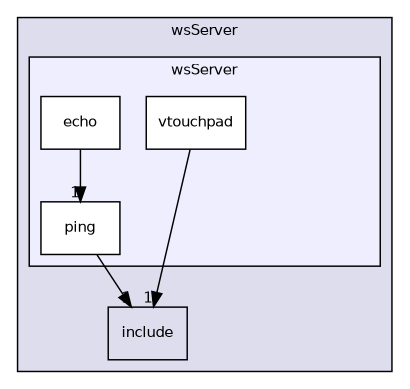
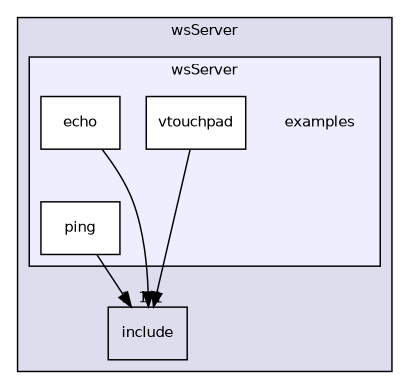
none -> (320, 123)
(80, 168) -> (138, 217)
